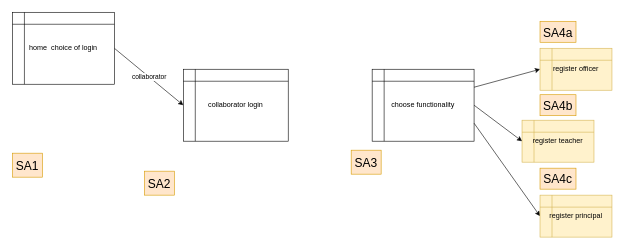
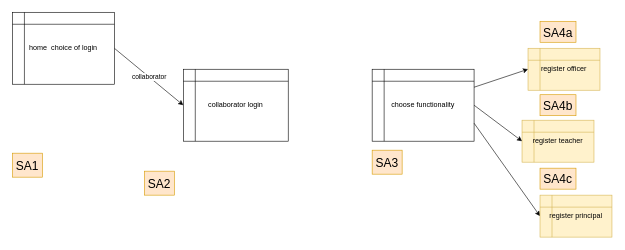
(576, 69) -> (564, 69)
(366, 162) -> (387, 162)
